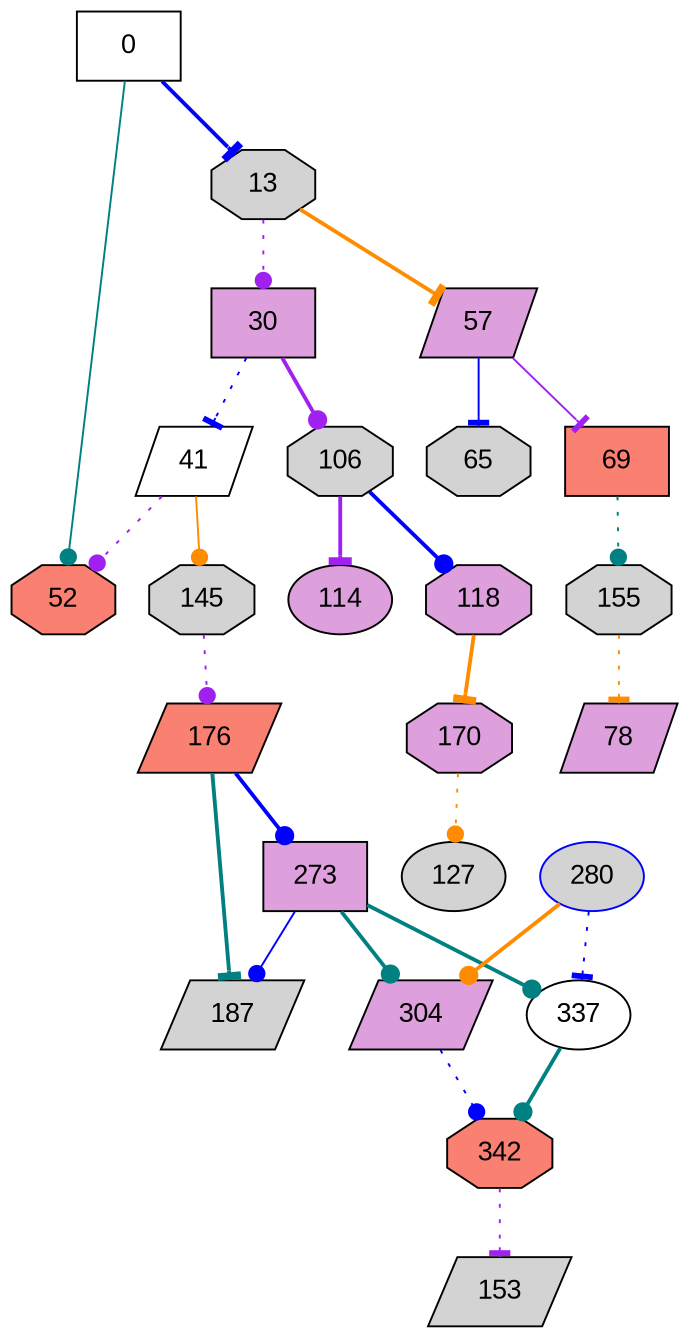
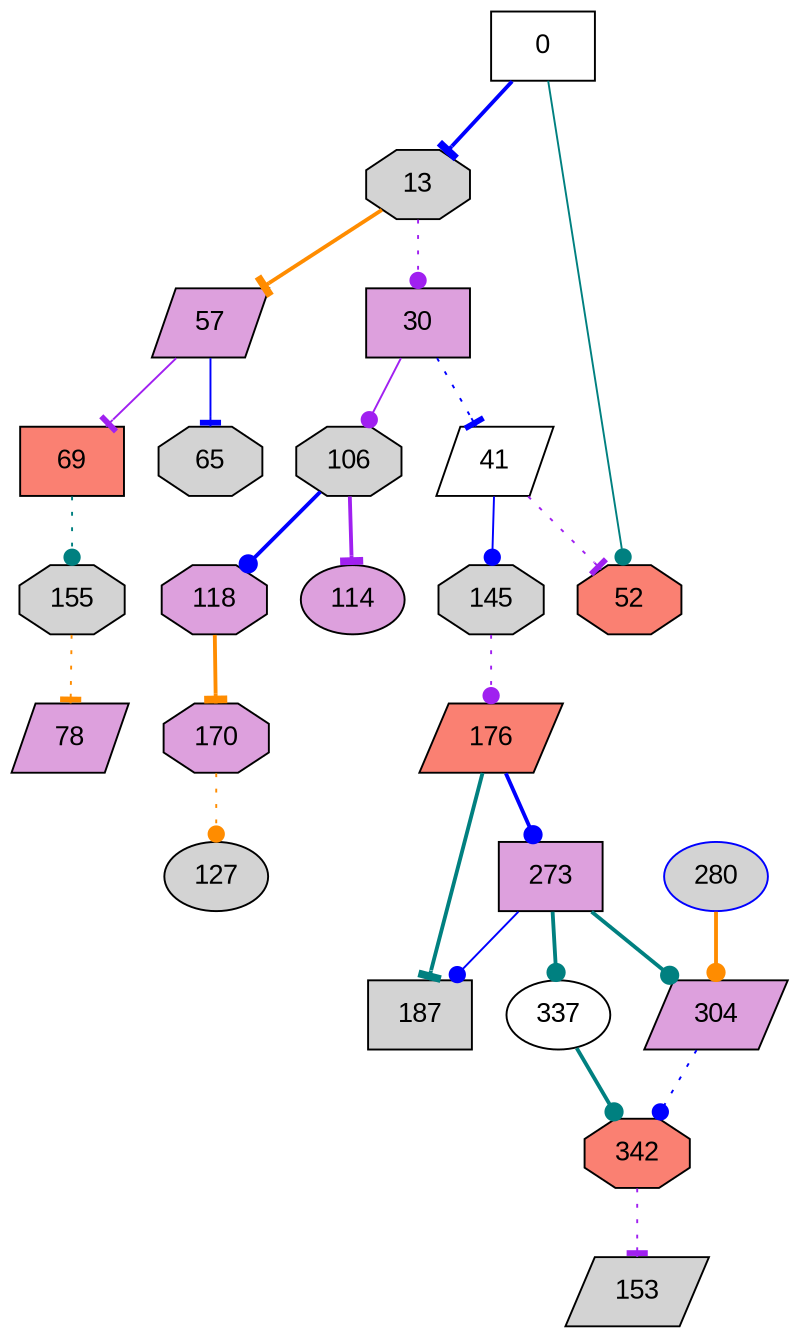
(298, 385) -> (387, 385)
(198, 523) -> (493, 523)
(132, 527) -> (561, 529)
(586, 941) -> none
(233, 1015) -> (420, 1015)
